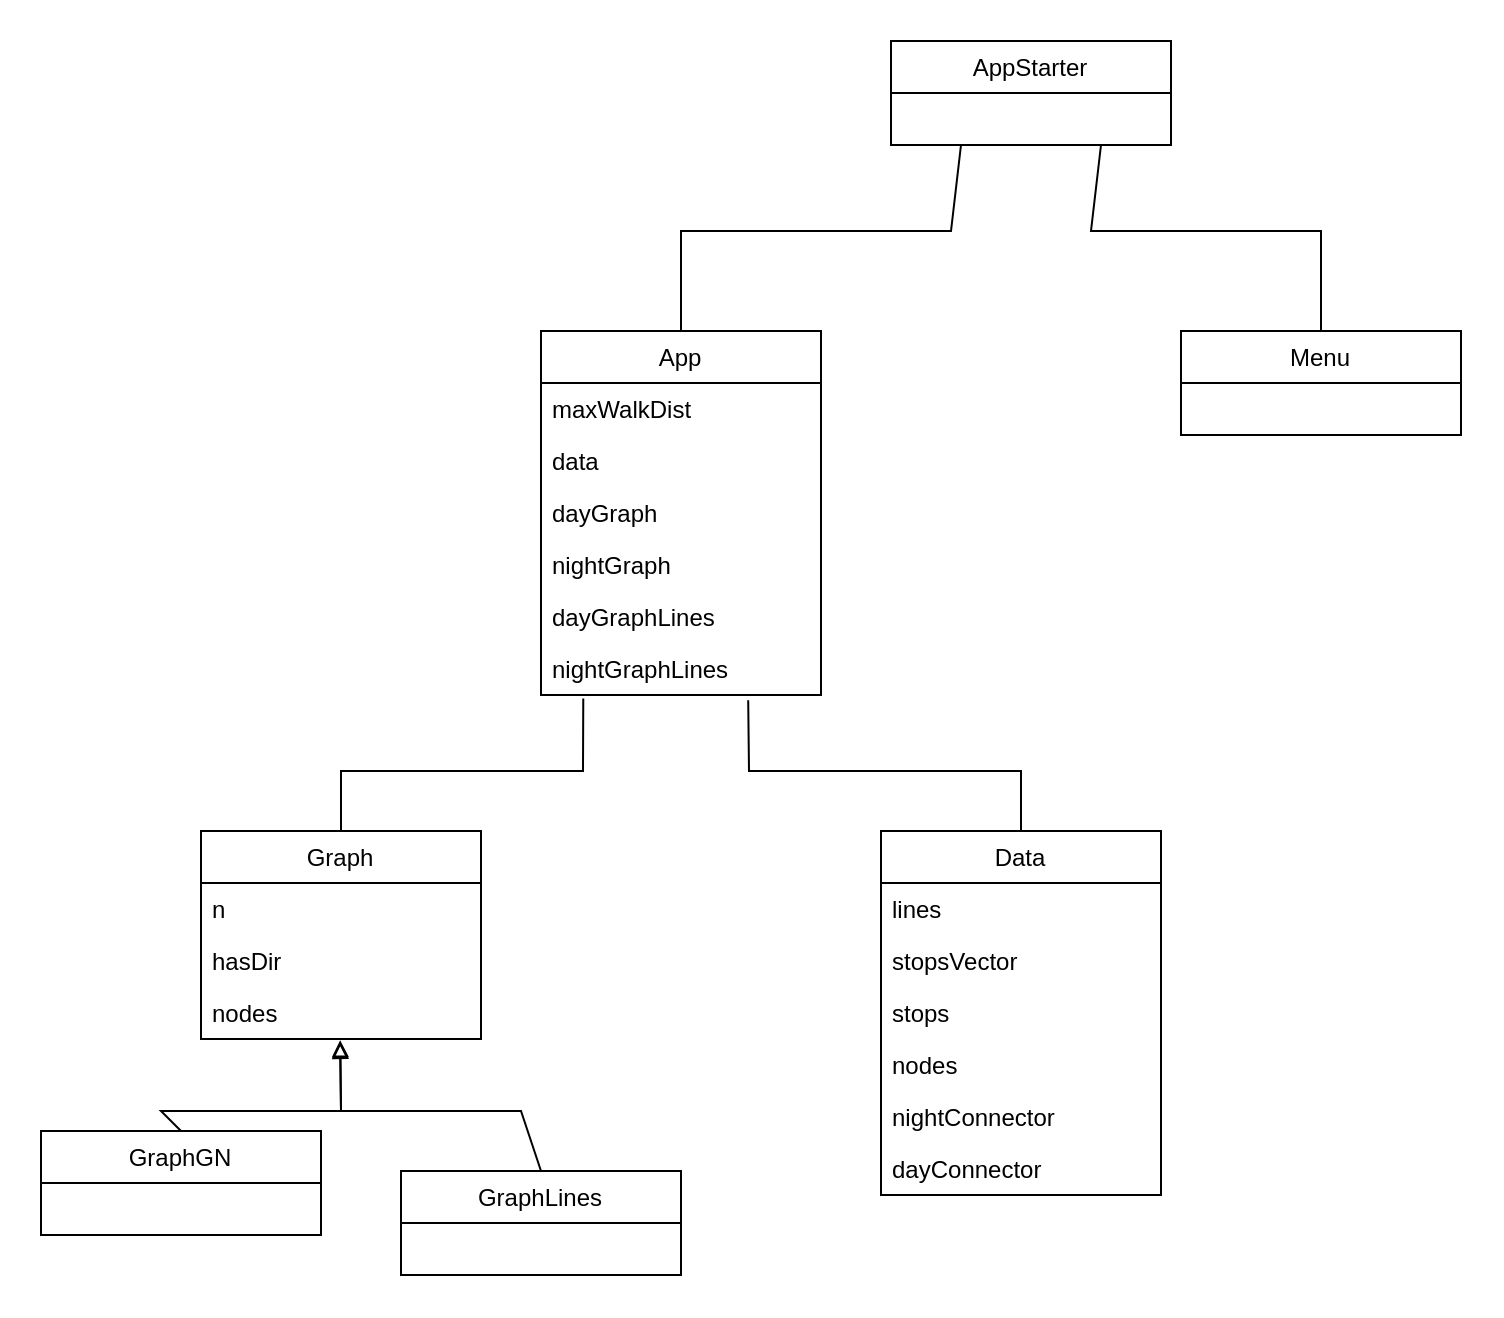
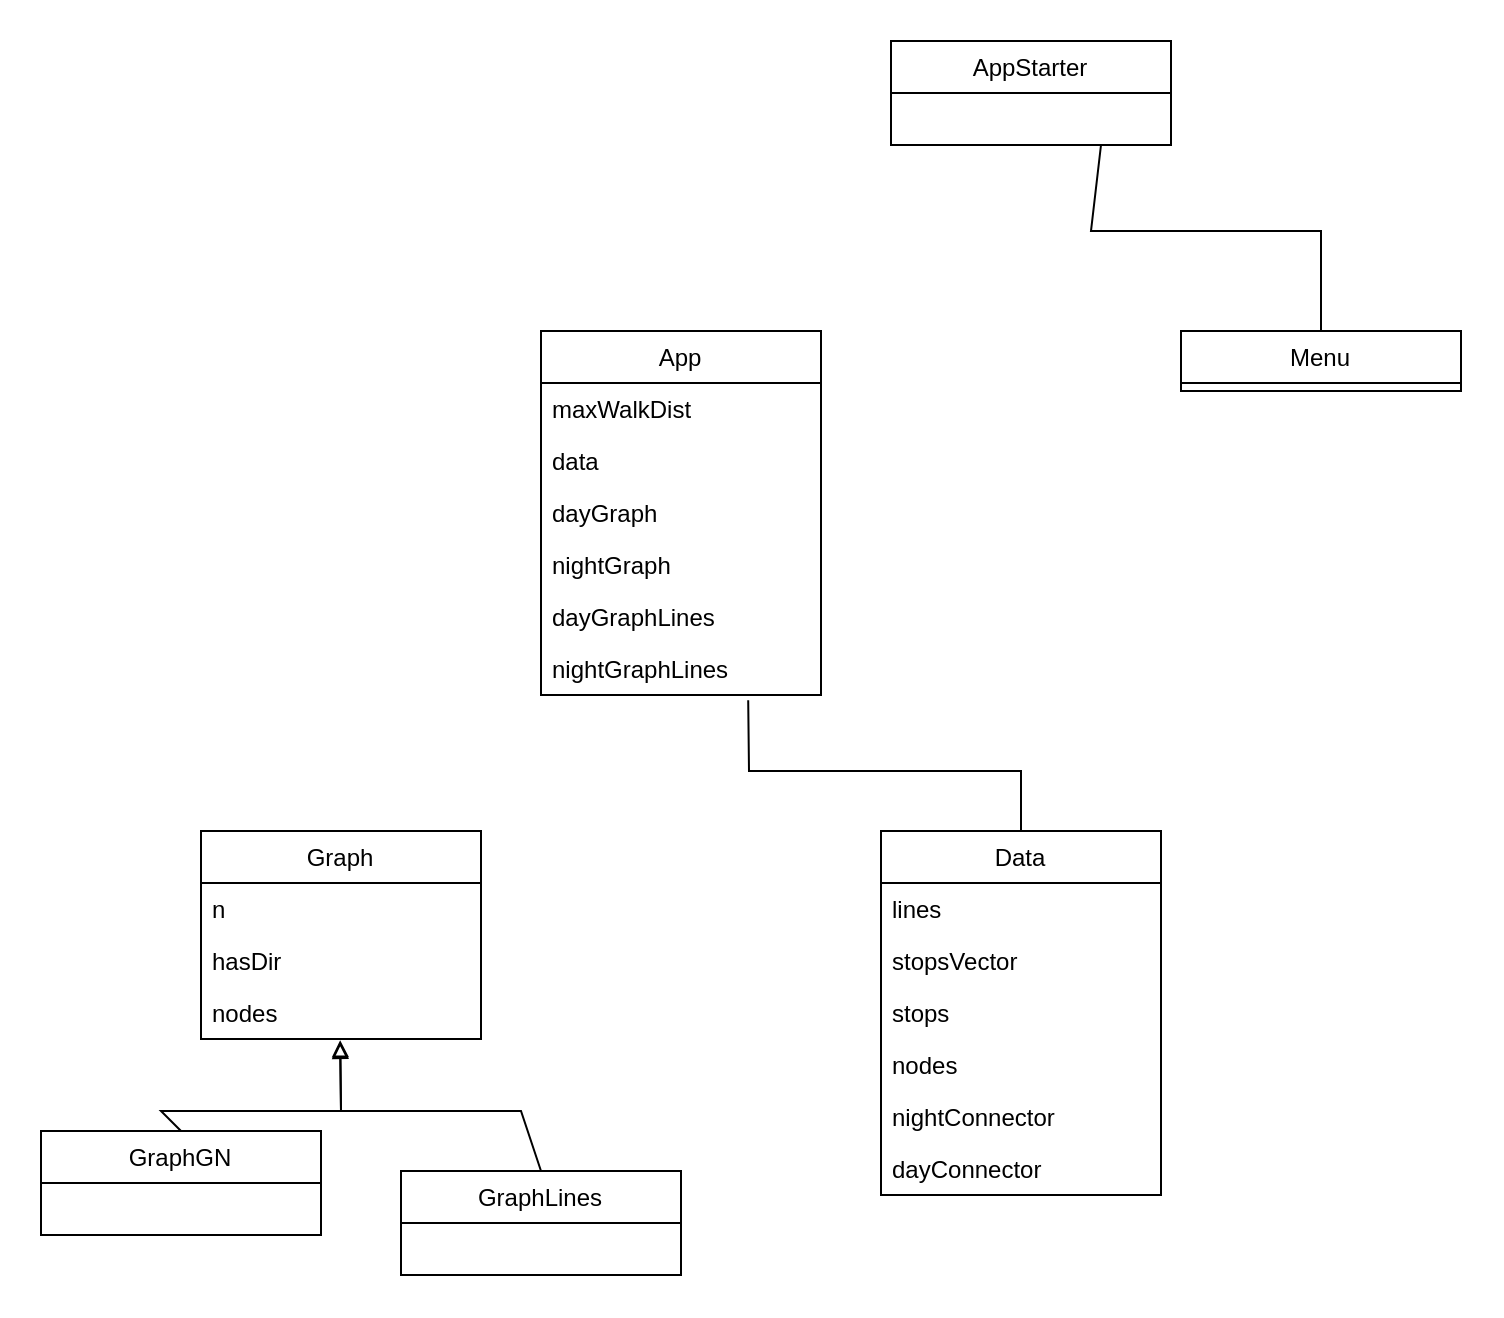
(810, 231) -> none
(1321, 383) -> (1321, 361)
(469, 771) -> none
